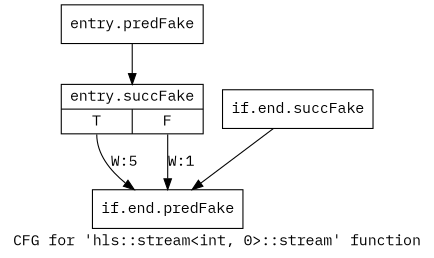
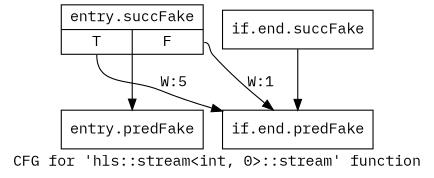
(132, 59) -> (132, 76)
